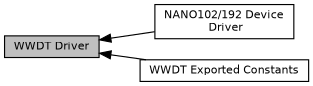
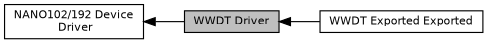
(133, 35) -> (170, 22)
(224, 71) -> (401, 22)
